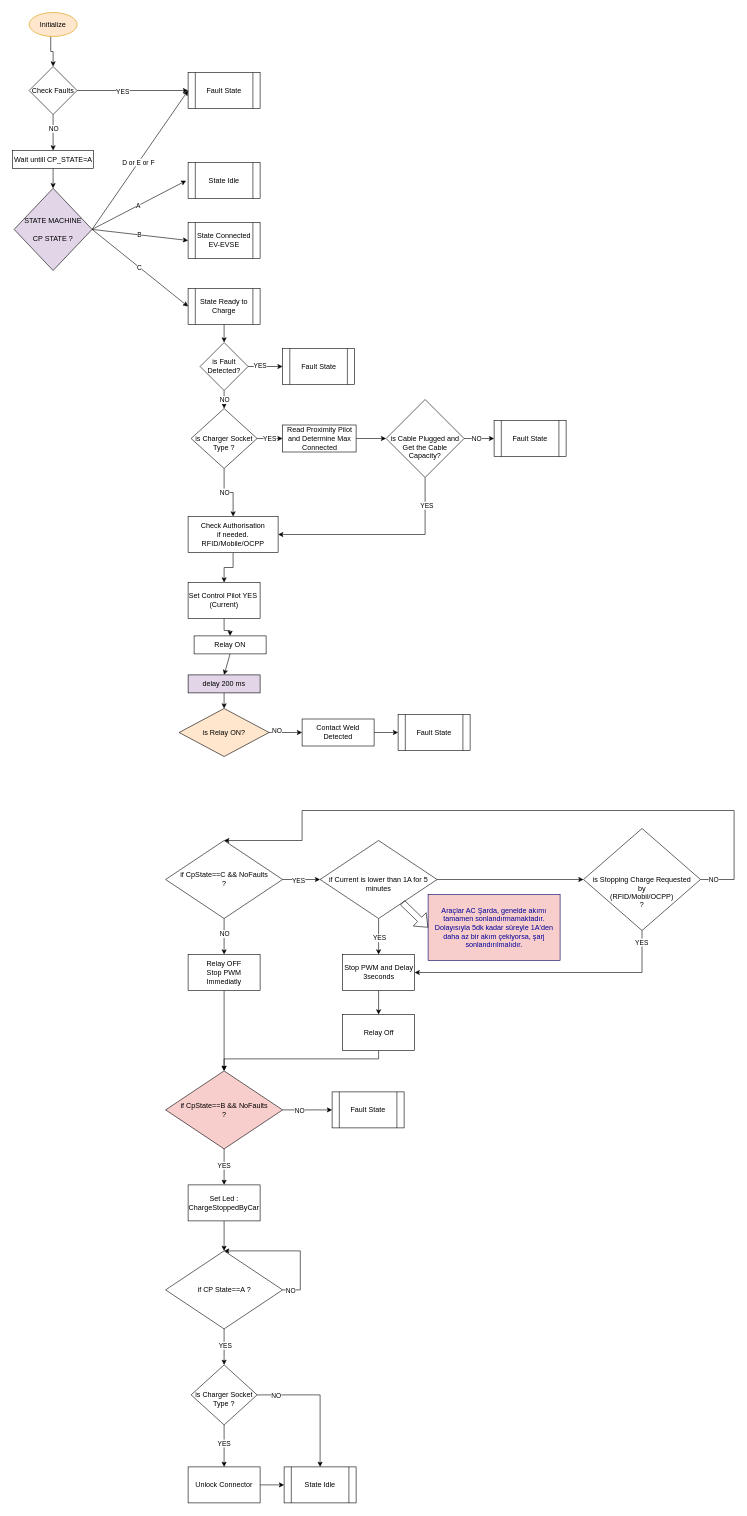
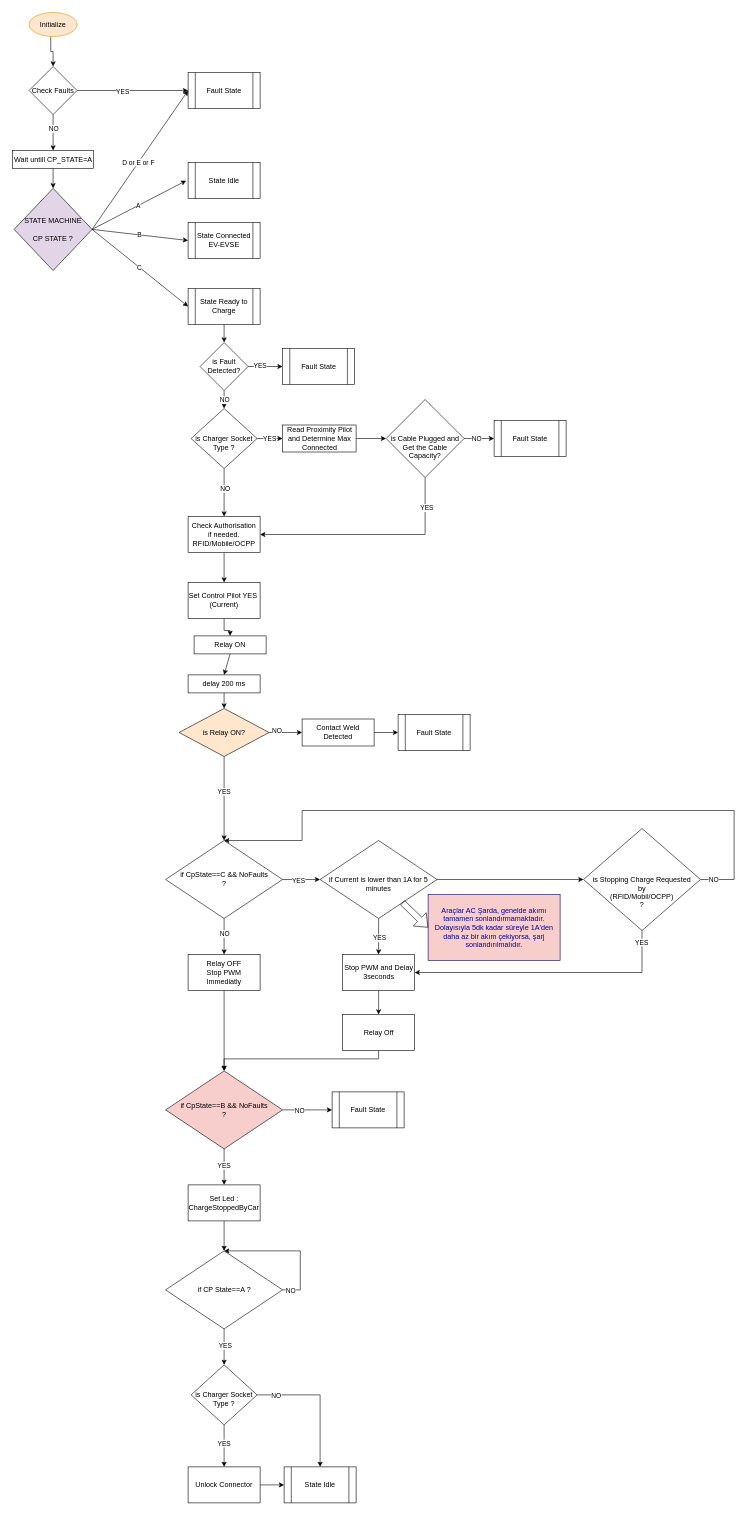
(233, 534) -> (224, 534)
(224, 684) -> (224, 684)
none -> (224, 791)
